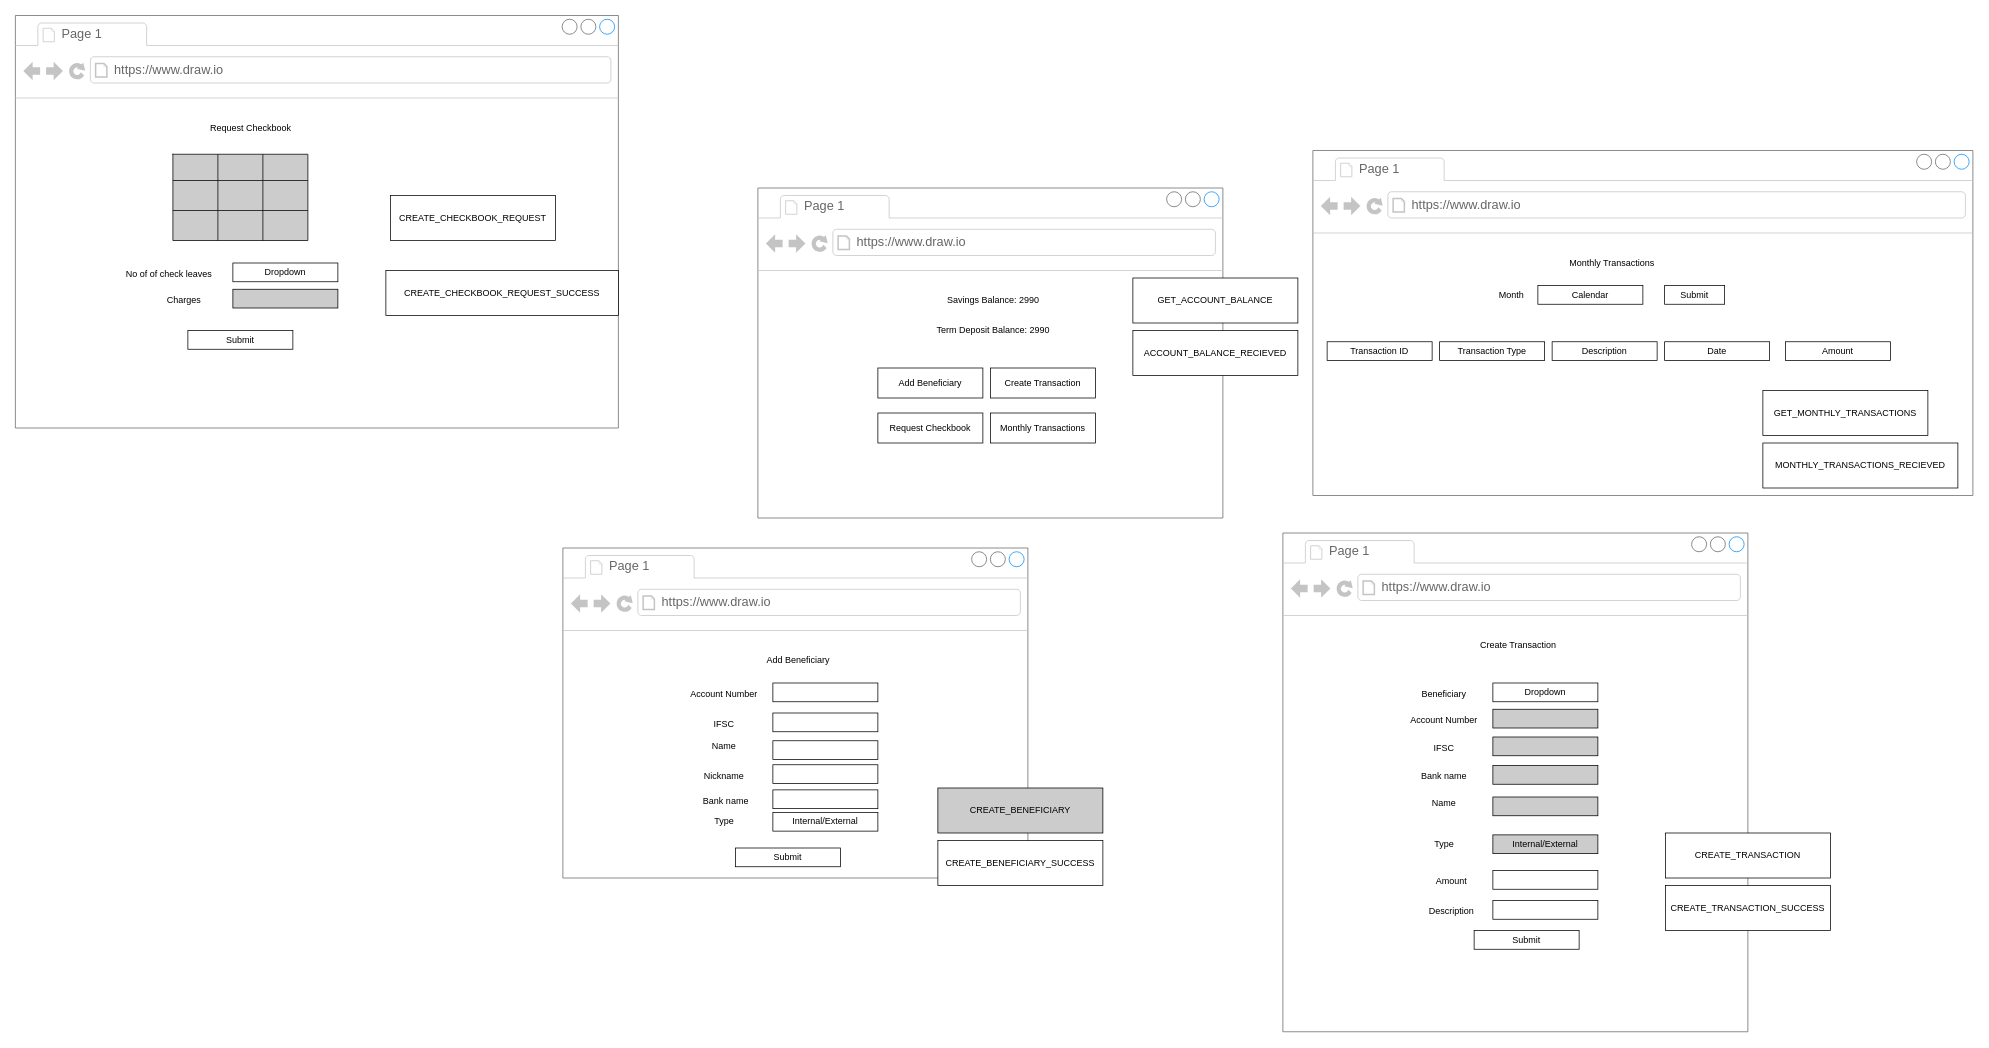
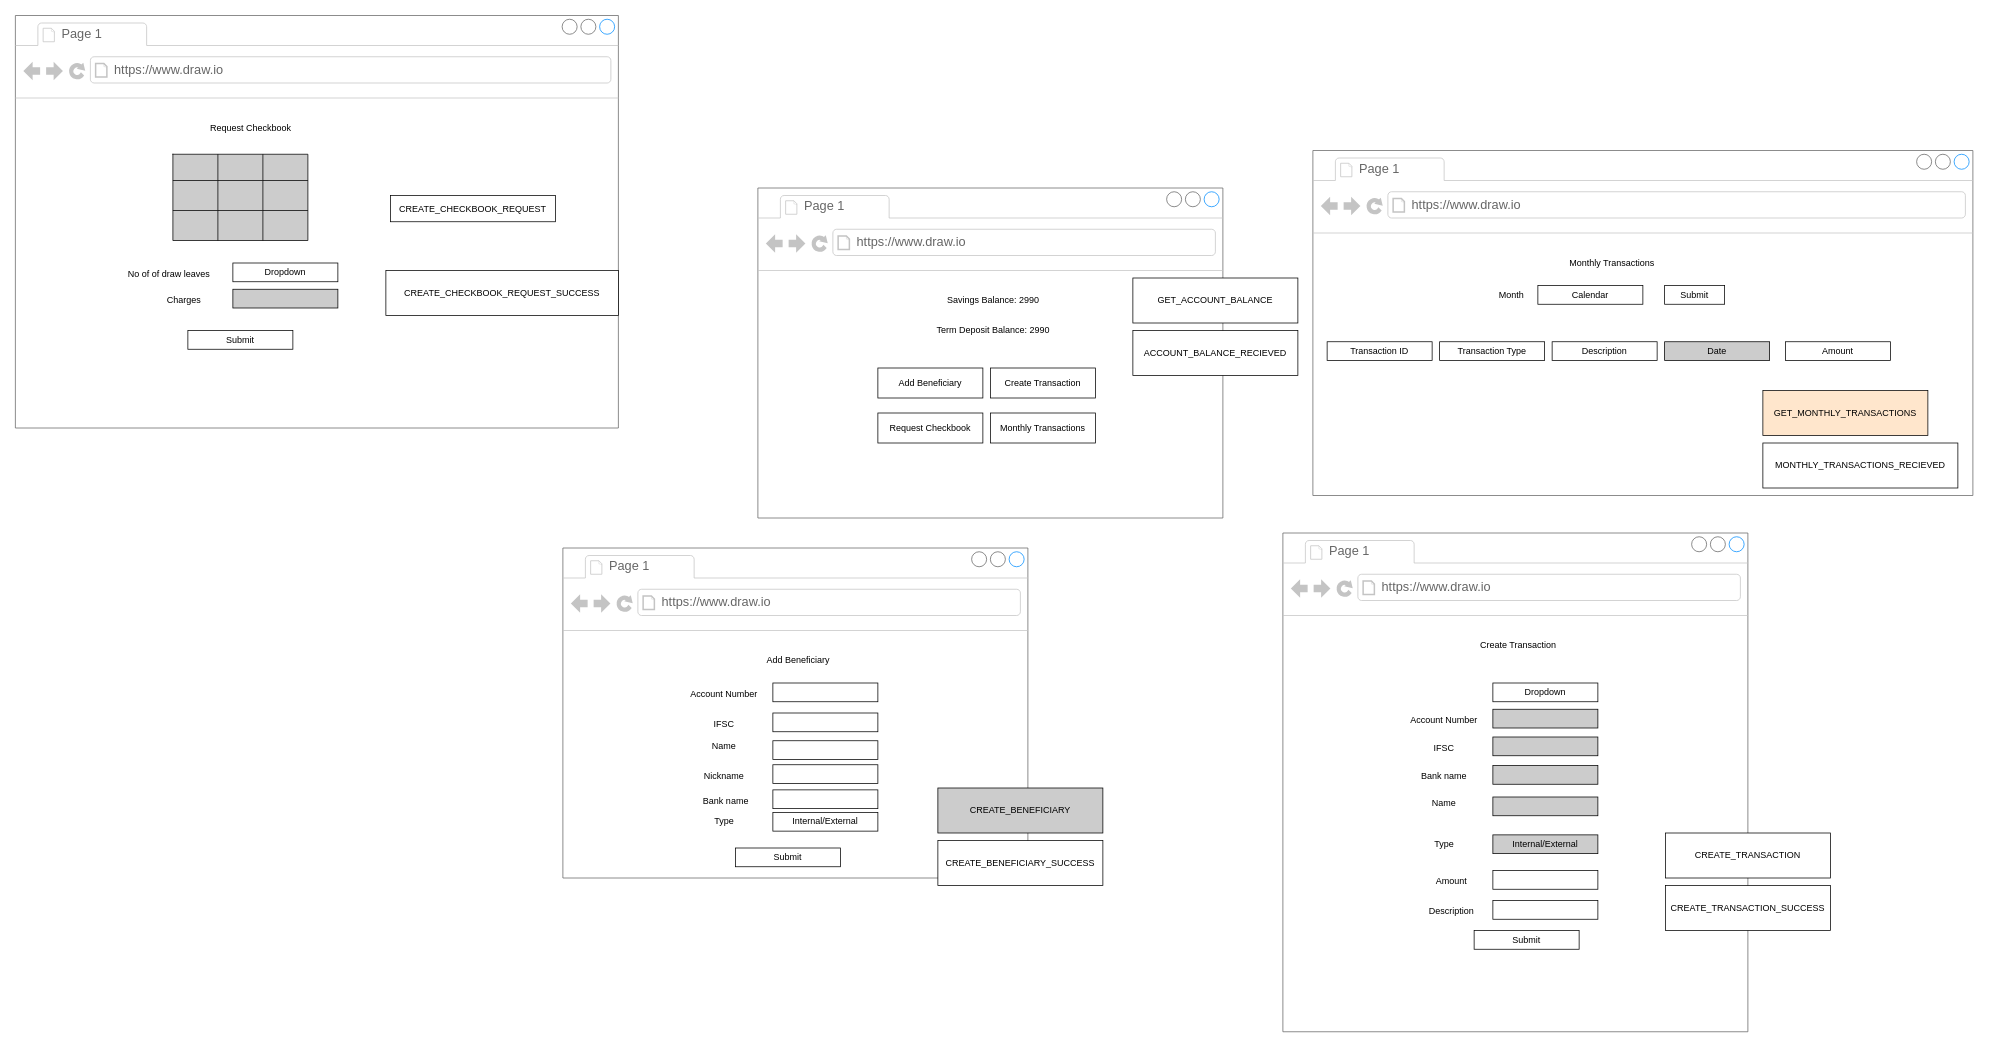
(473, 218) -> (473, 209)
(169, 274) -> (169, 274)
(1717, 351) -> (1717, 351)
(1845, 413) -> (1845, 413)
(1444, 694) -> none
